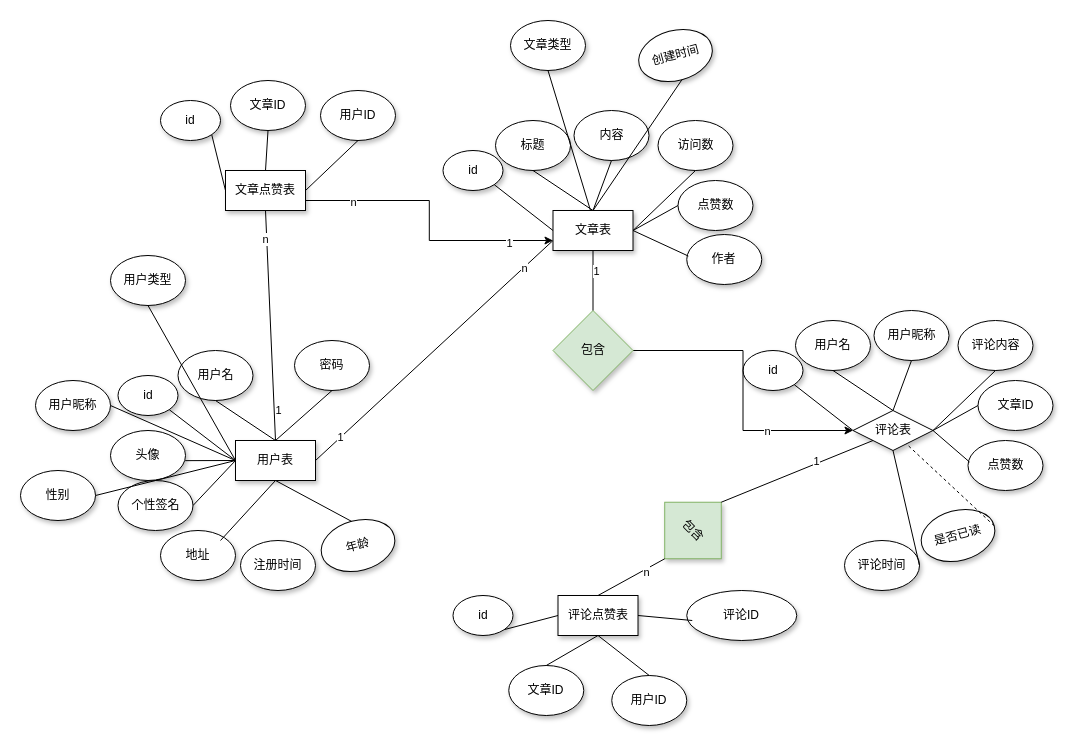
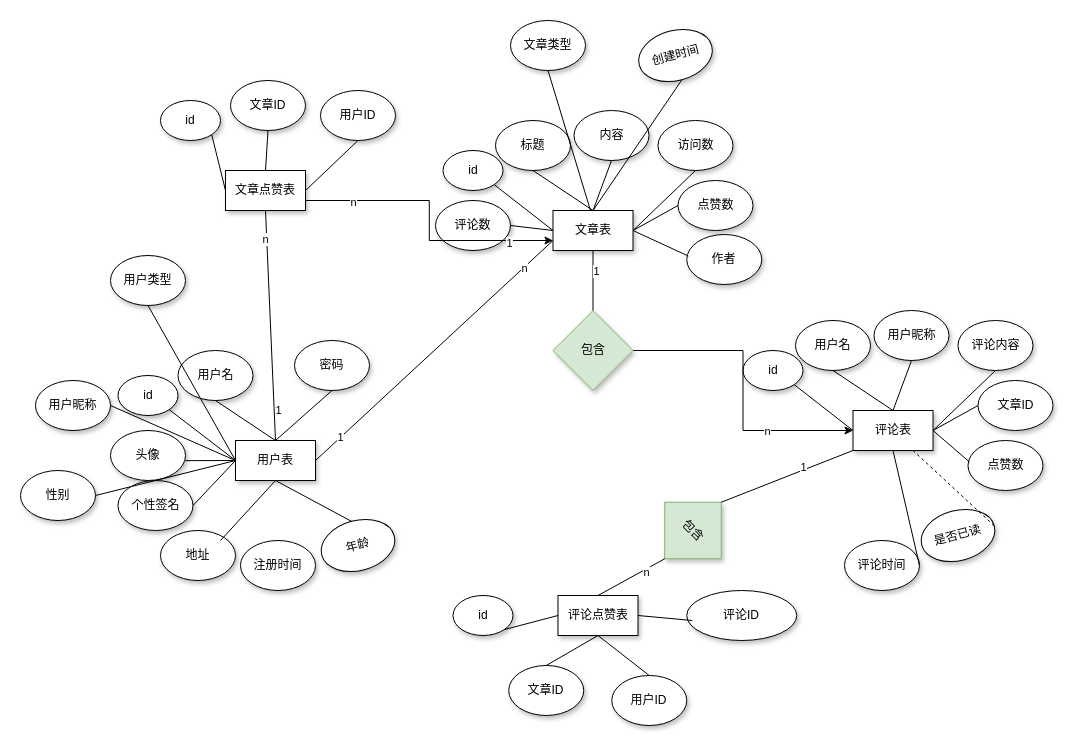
none -> (473, 226)
none -> (530, 228)
(893, 431) -> (893, 431)
